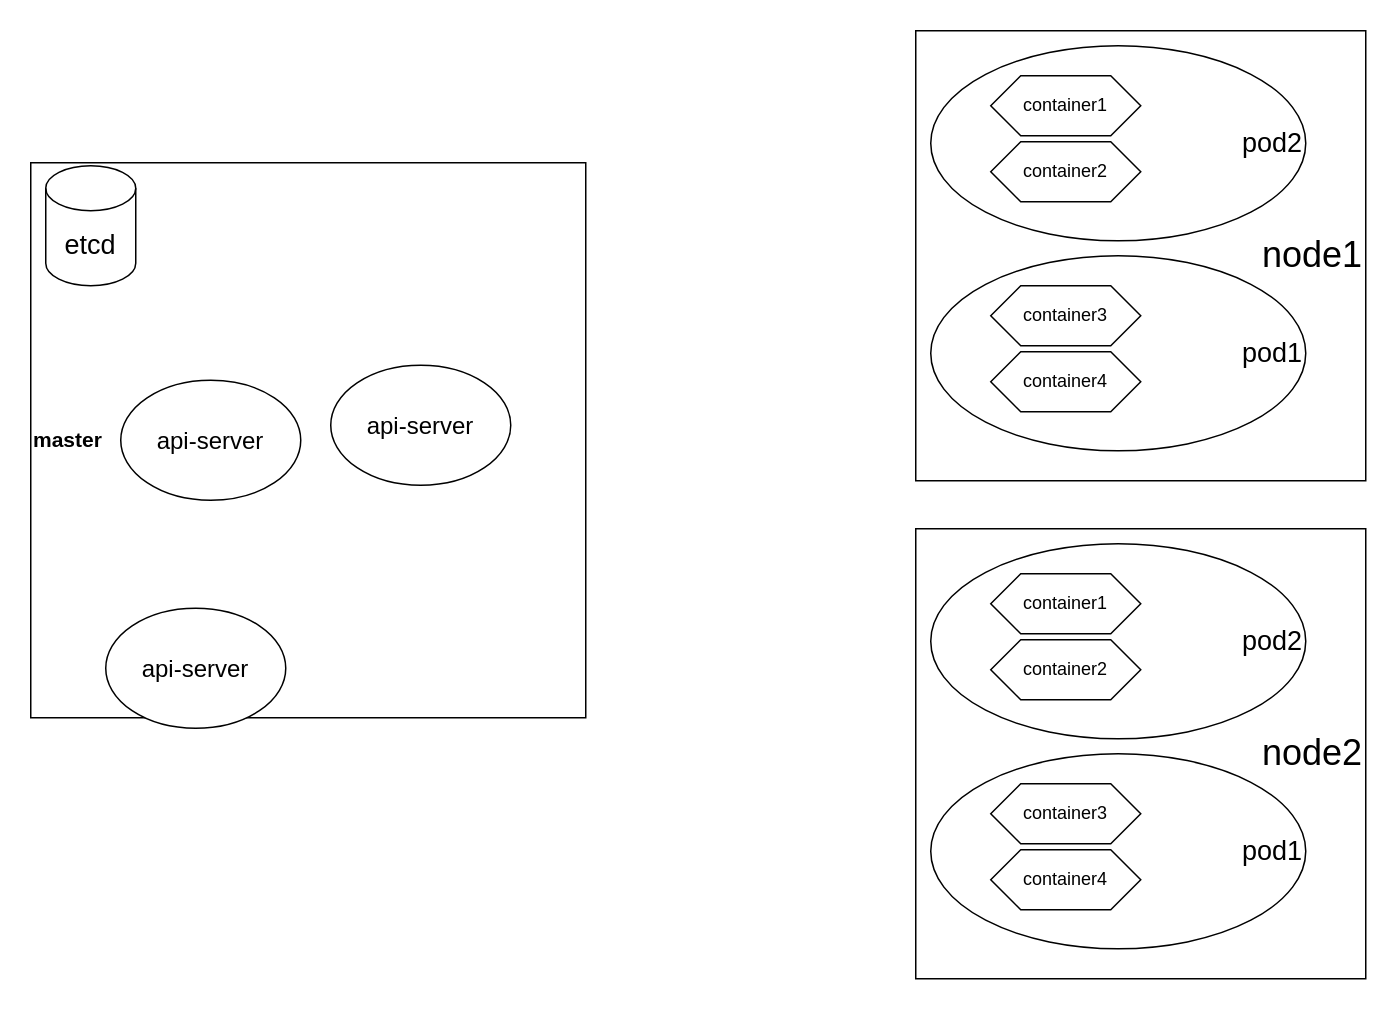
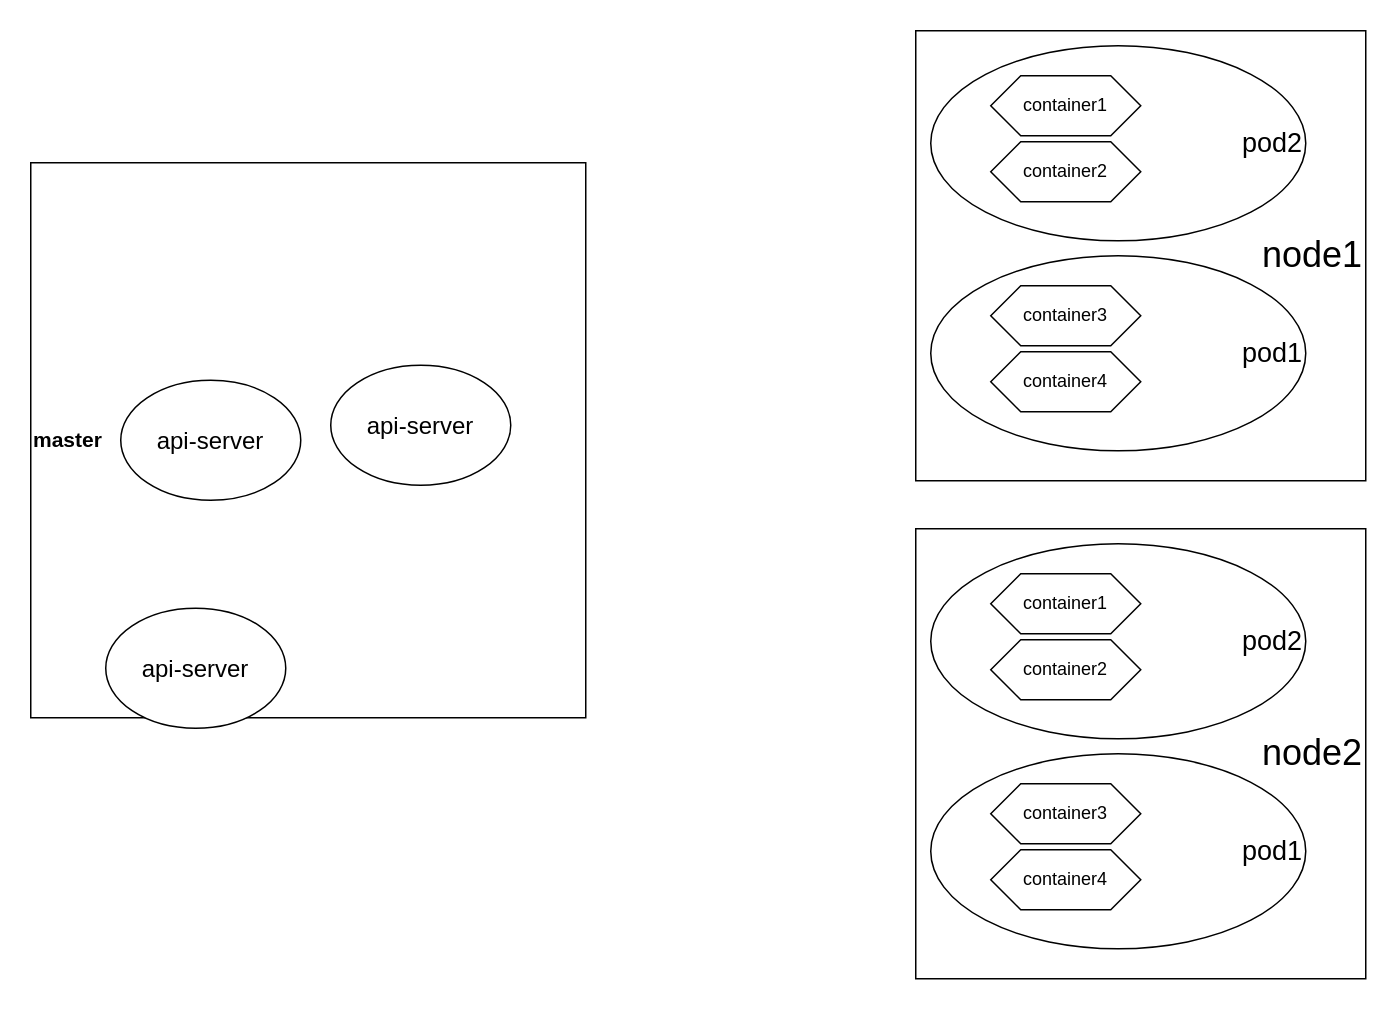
(91, 226) -> none
